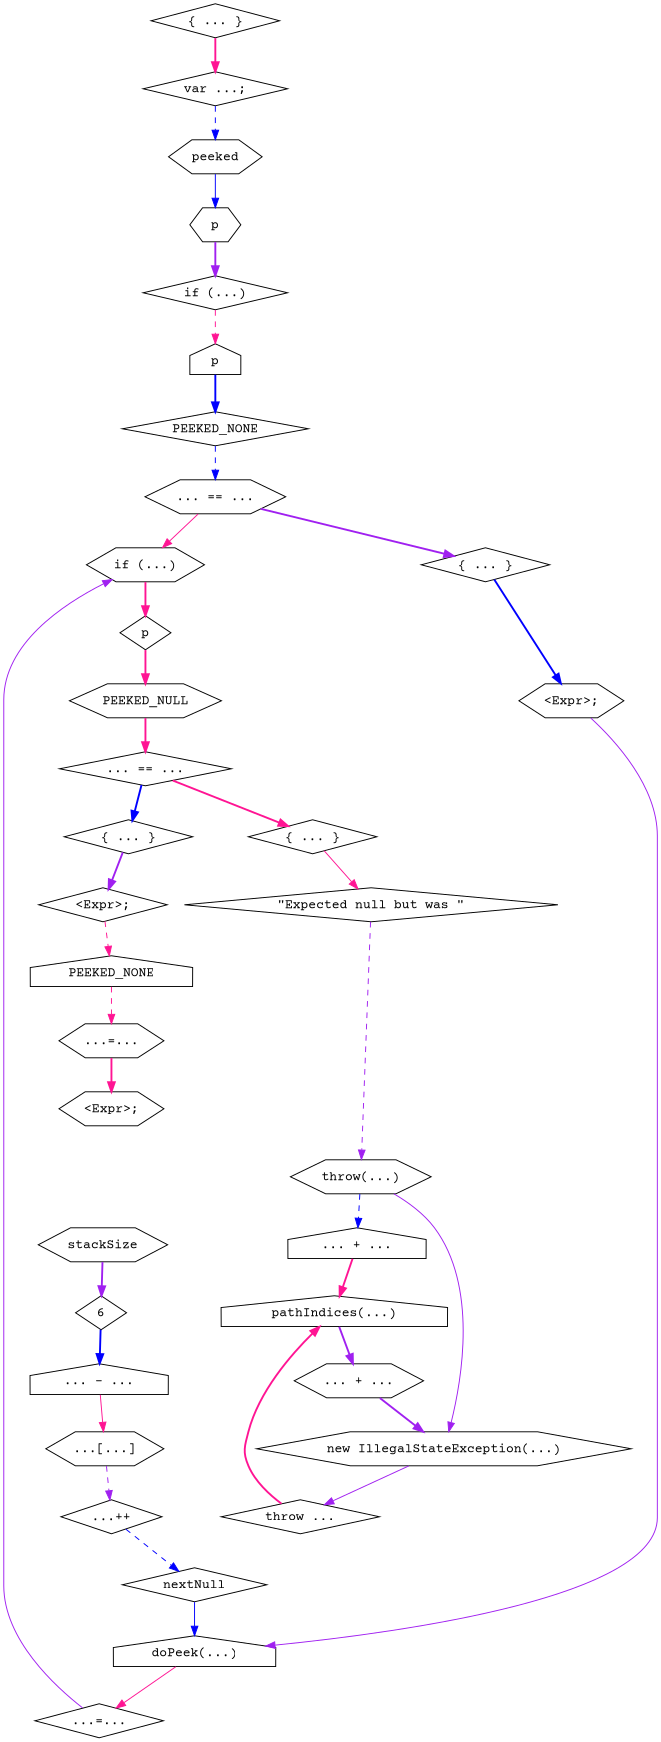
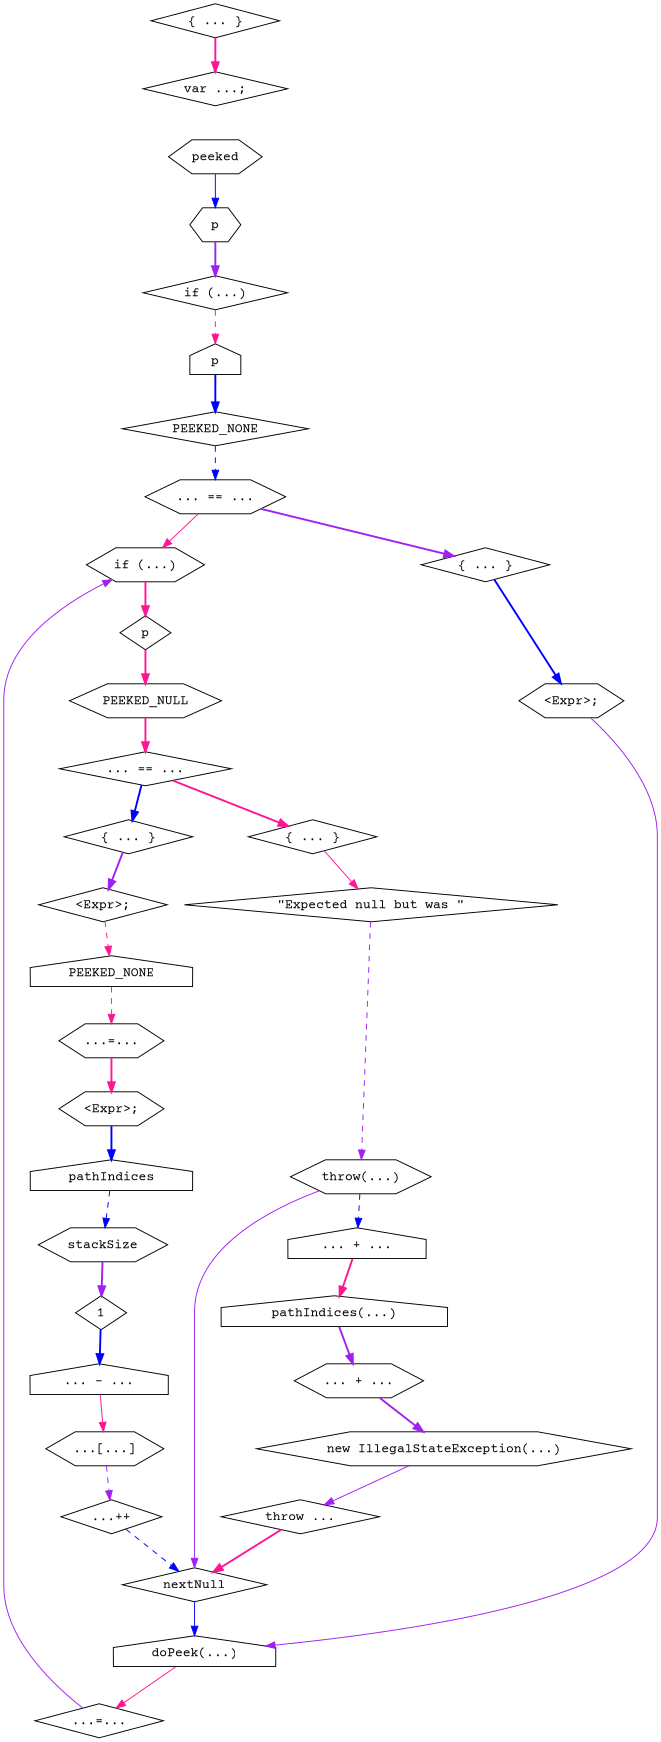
(215, 118) -> none
none -> (111, 1177)
(460, 1296) -> (195, 1343)
(101, 1313) -> (101, 1313)
(254, 1416) -> (251, 1548)
